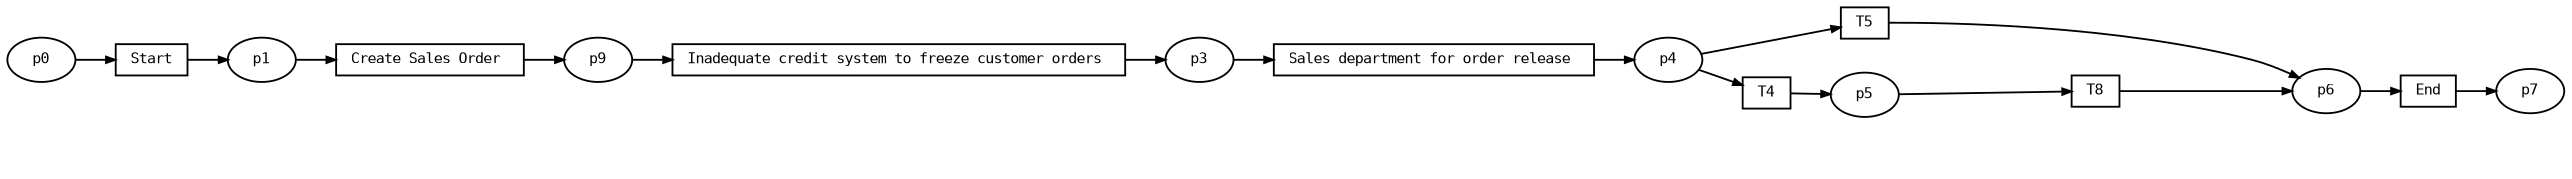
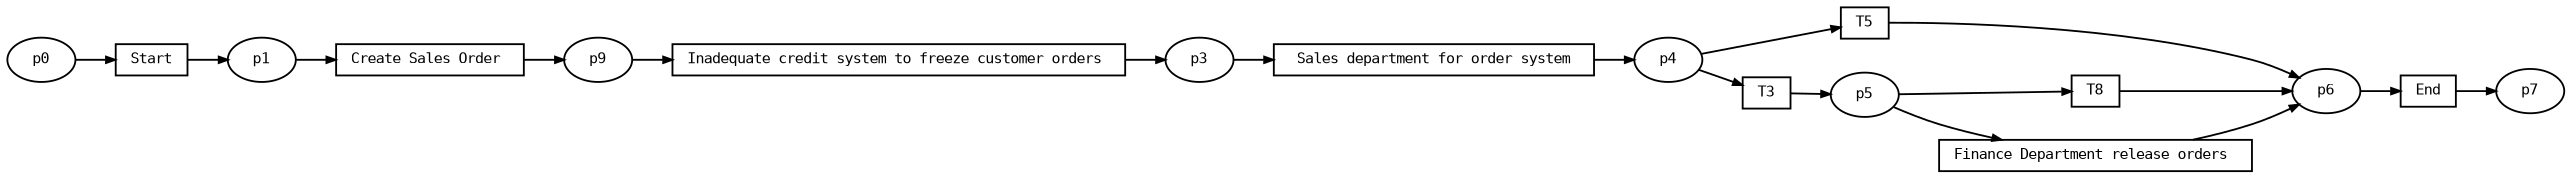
(1434, 60) -> (1434, 60)
(1767, 93) -> (1767, 93)
none -> (2096, 156)
